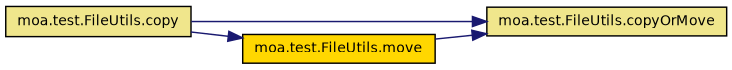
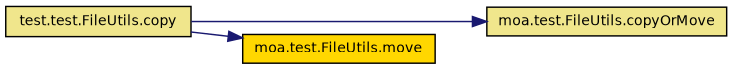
(98, 22) -> (98, 22)
(454, 37) -> none
